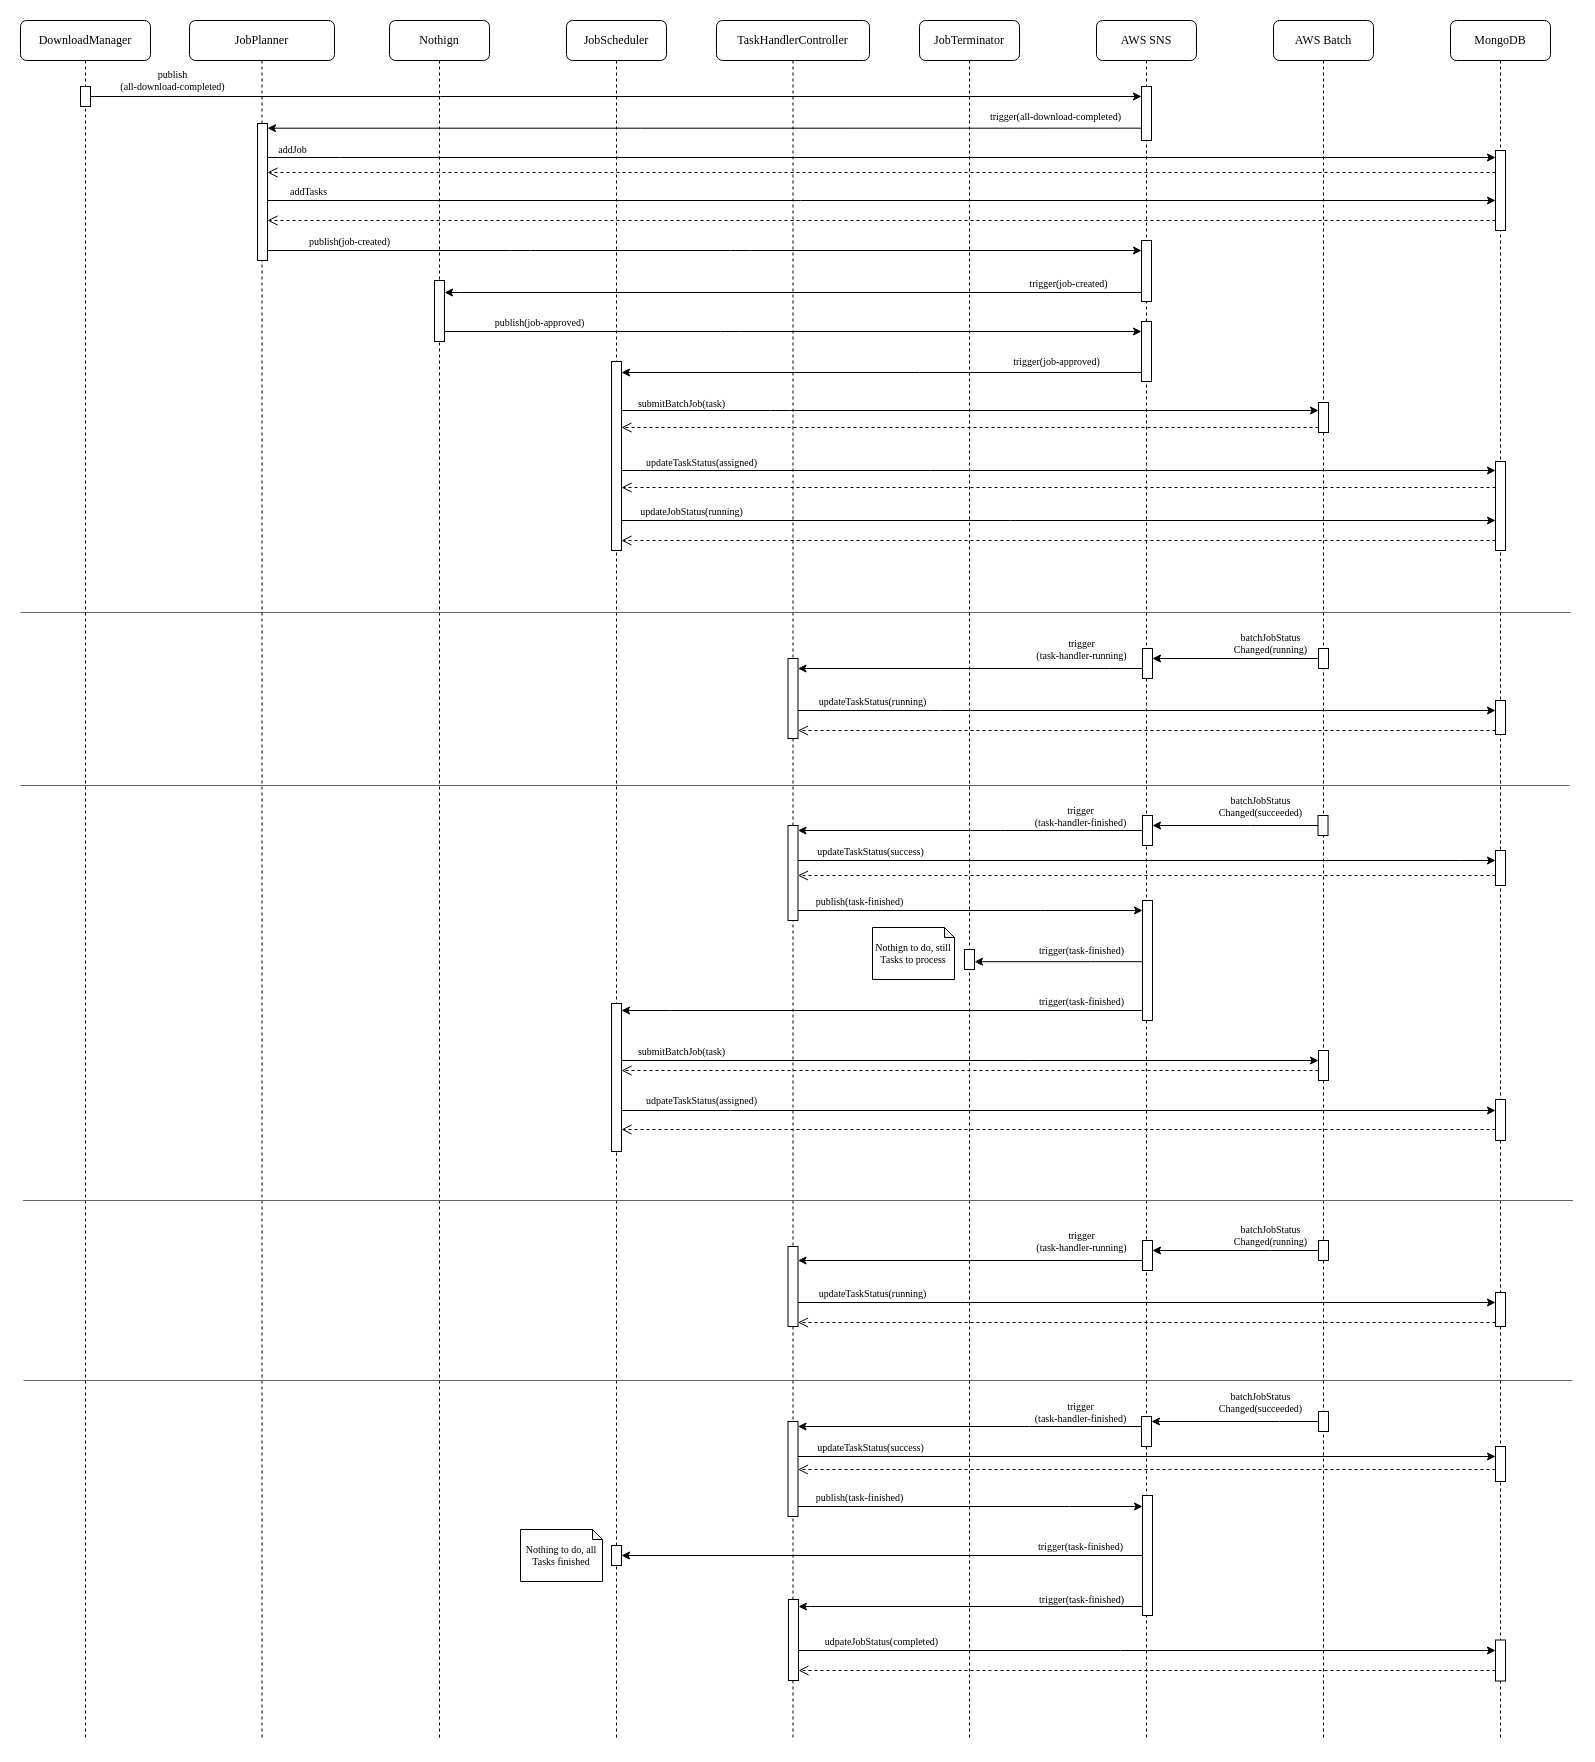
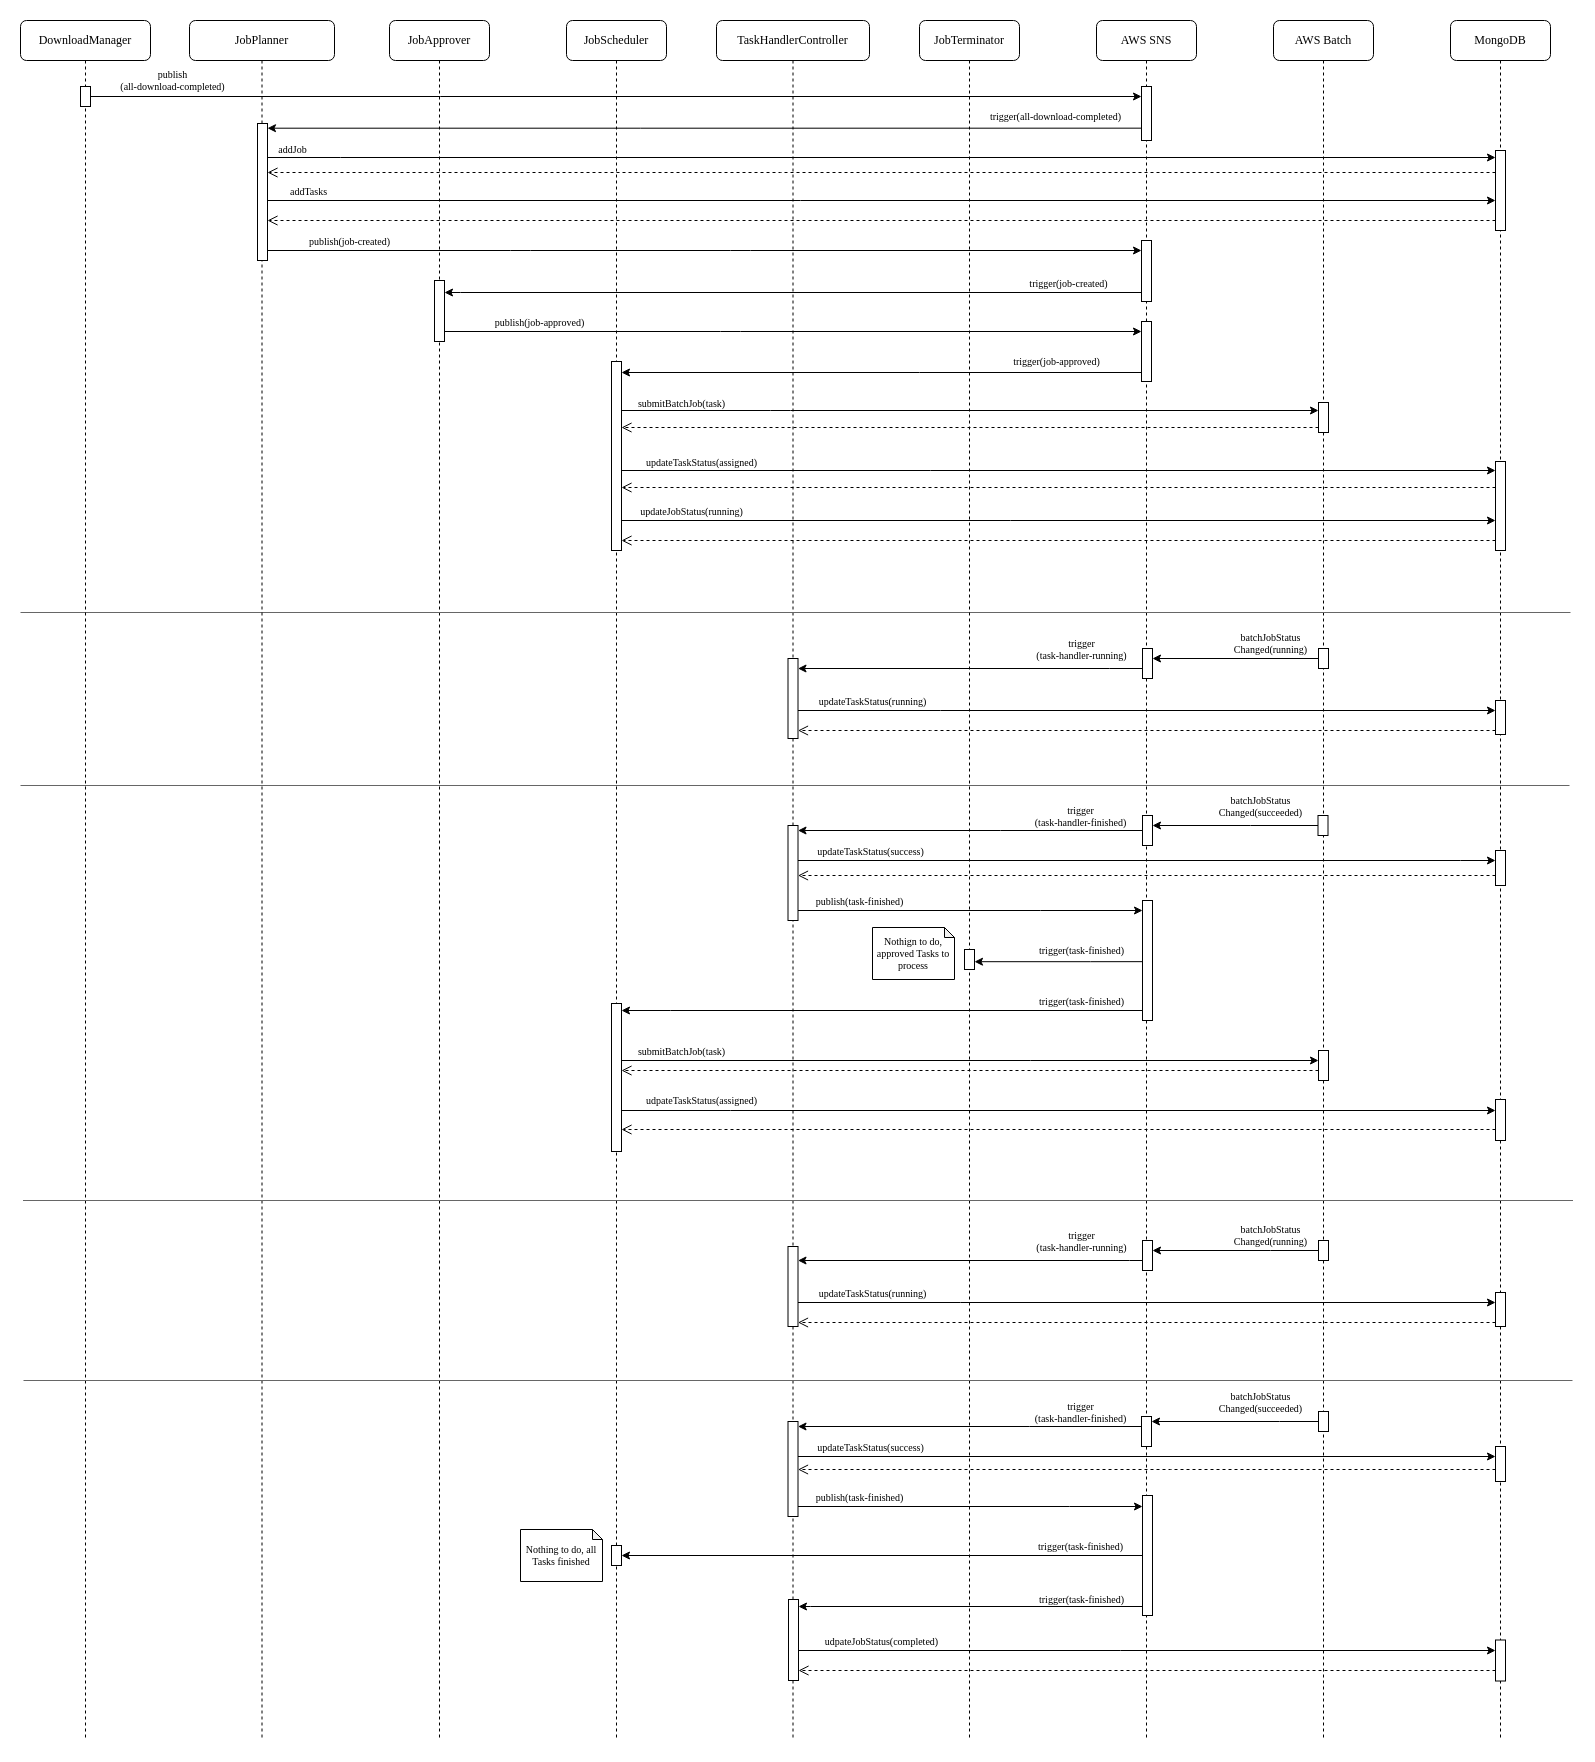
(440, 41) -> (440, 41)
(914, 954) -> (914, 954)
